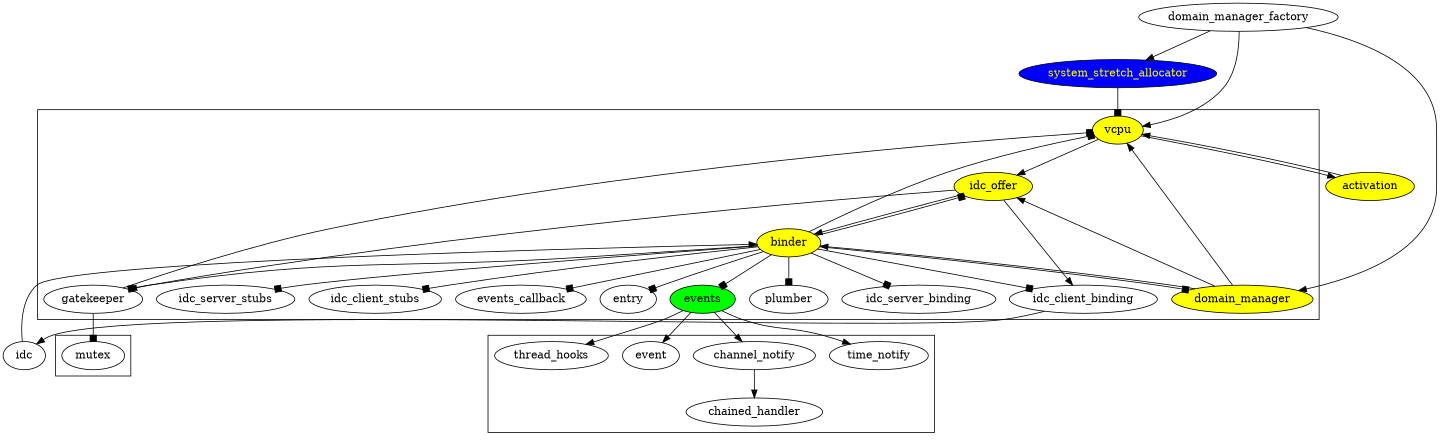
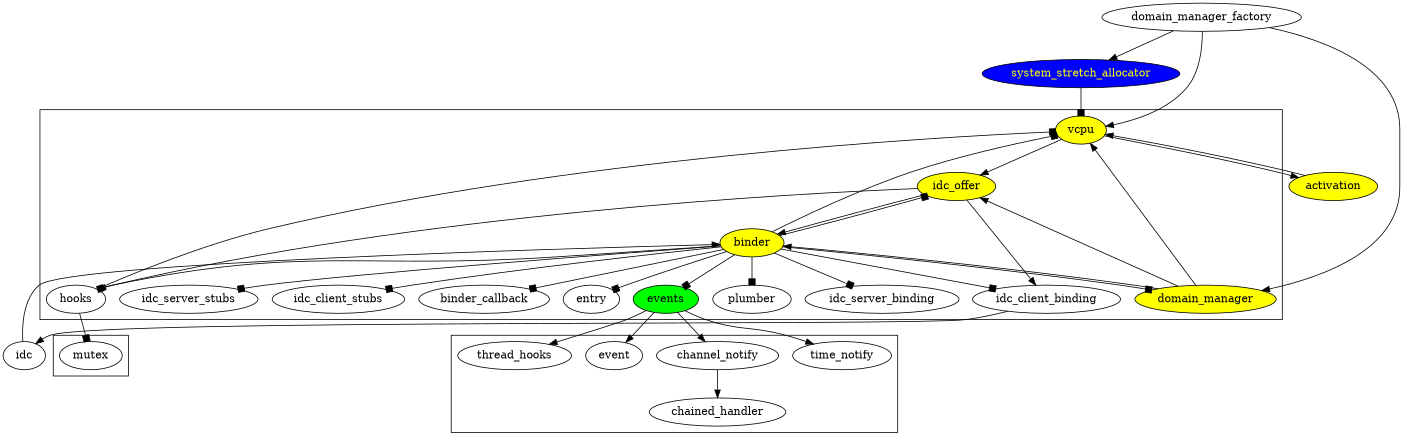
(93, 299) -> (76, 299)
(521, 299) -> (484, 299)
